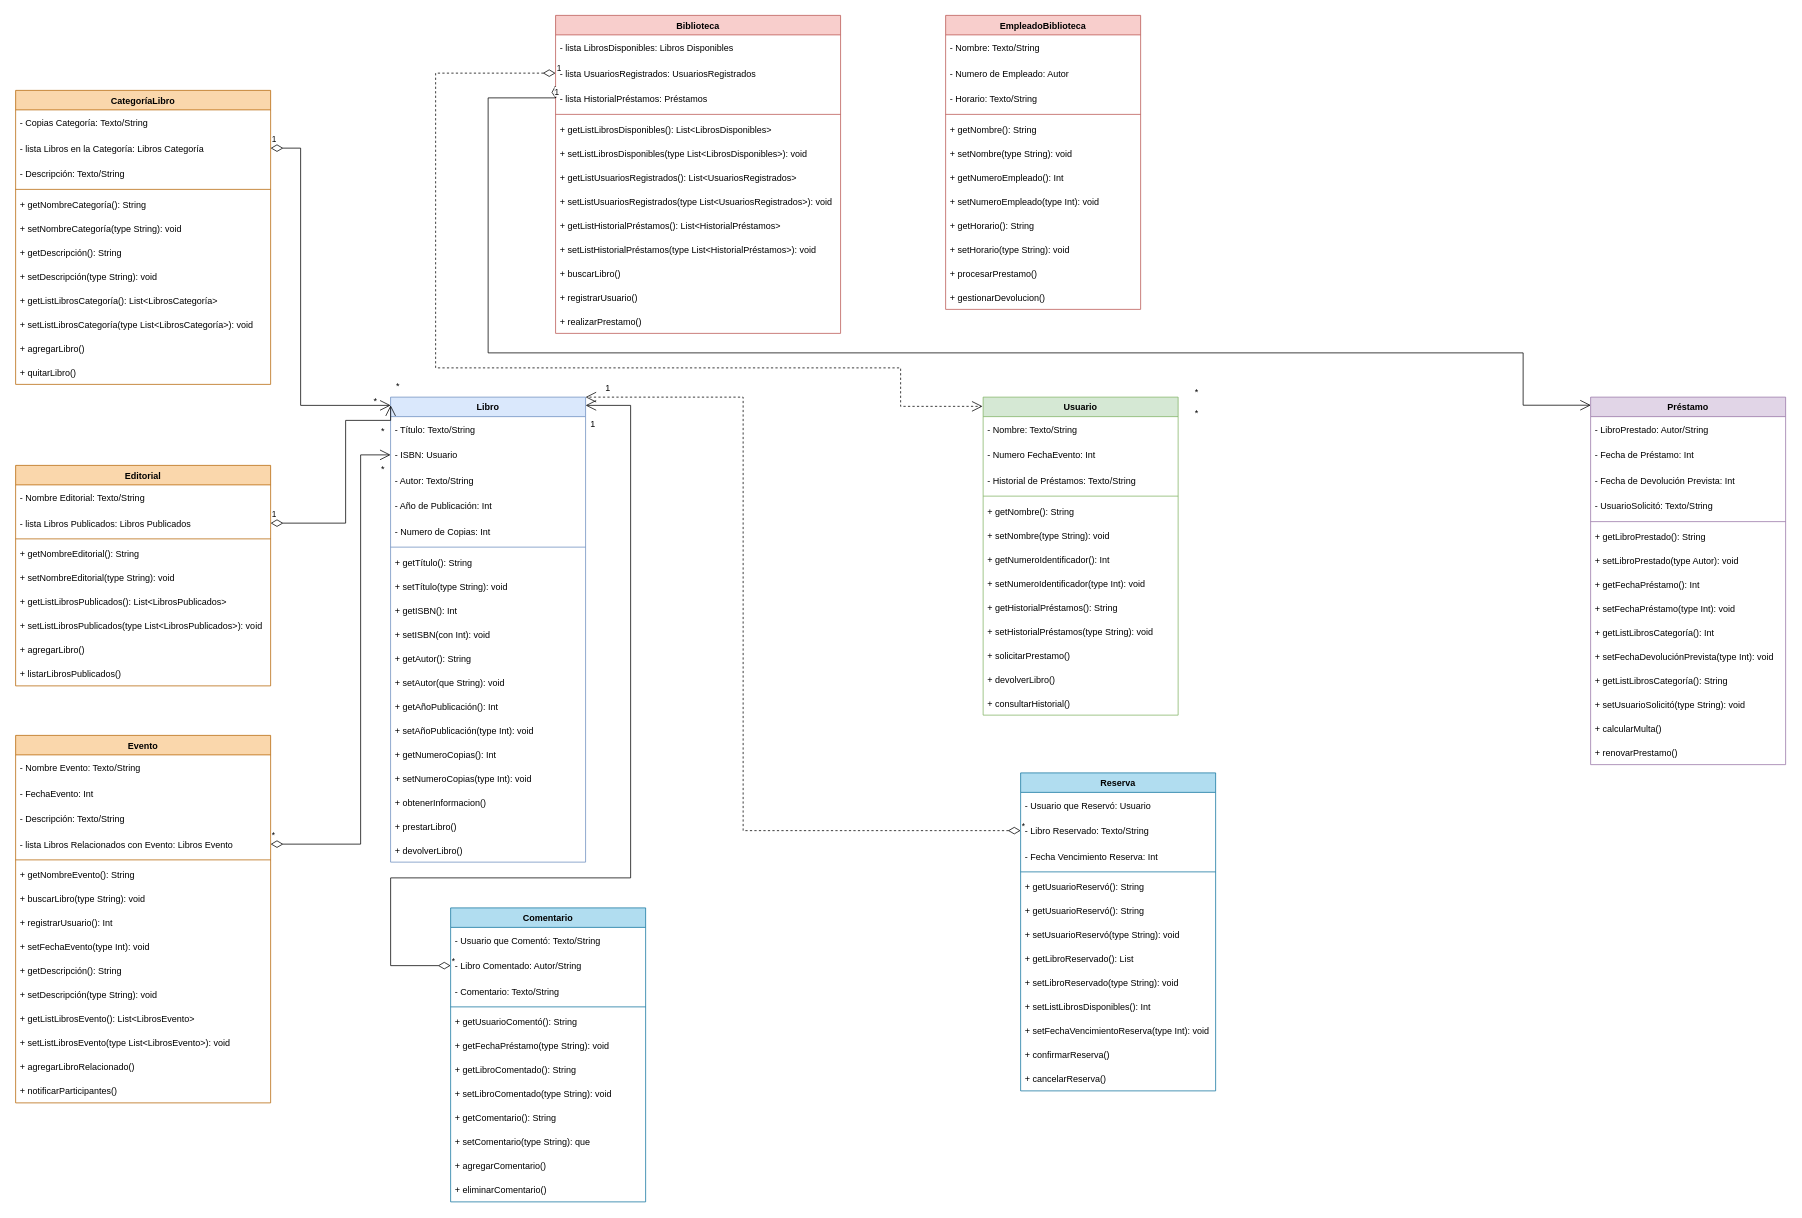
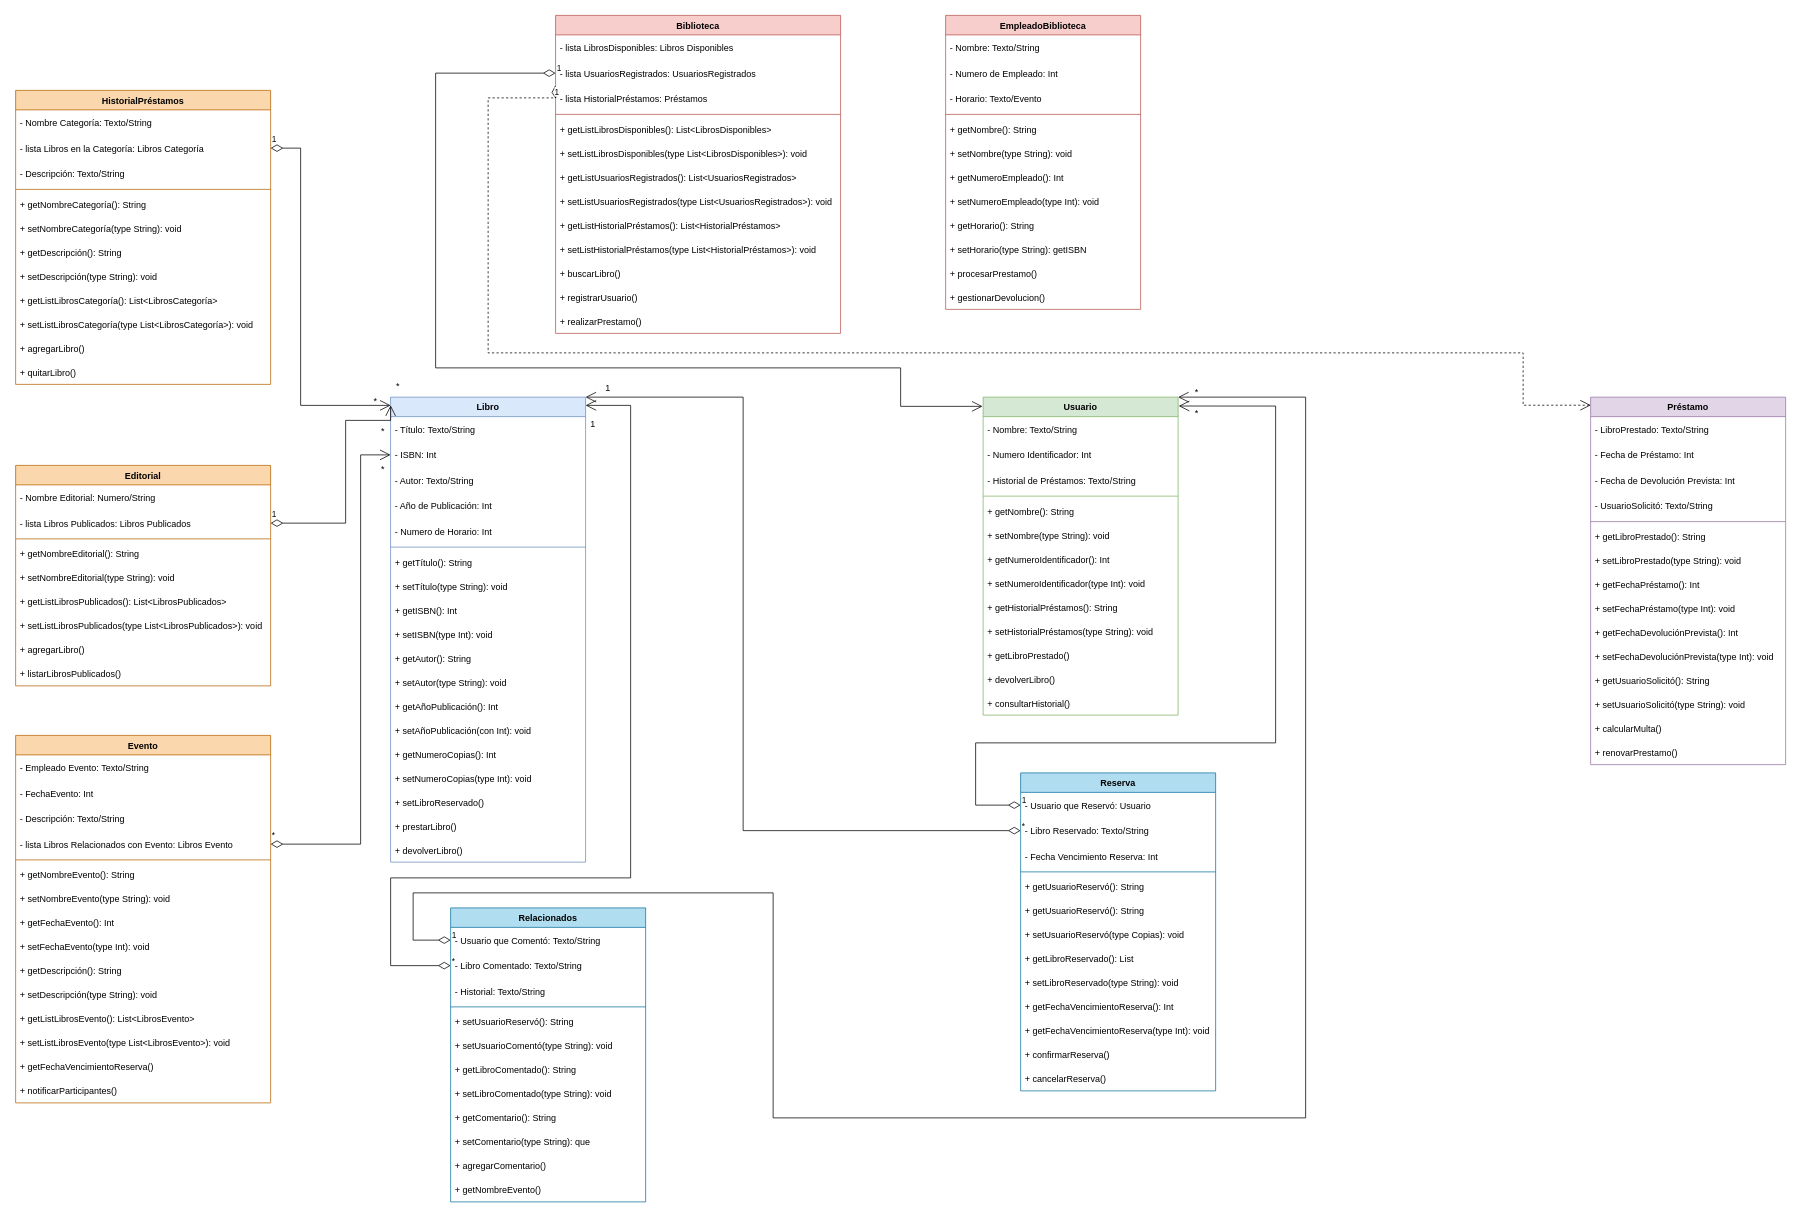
(1011, 74) -> (1005, 74)
(1002, 99) -> (1003, 99)
(143, 101) -> (143, 101)
(93, 123) -> (94, 123)
(1019, 250) -> (1028, 250)
(904, 353) -> (904, 353)
(526, 368) -> (526, 368)
(1662, 430) -> (1662, 430)
(428, 455) -> (419, 455)
(1045, 455) -> (1048, 455)
(91, 498) -> (93, 498)
(445, 532) -> (448, 532)
(1678, 561) -> (1680, 561)
(1667, 633) -> (1676, 633)
(449, 635) -> (452, 635)
(1036, 656) -> (1036, 656)
(743, 668) -> (743, 668)
(1673, 681) -> (1661, 681)
(458, 683) -> (461, 683)
(473, 731) -> (471, 731)
none -> (1248, 743)
(87, 768) -> (91, 768)
(448, 803) -> (445, 803)
(92, 899) -> (103, 899)
(548, 918) -> (548, 918)
(77, 923) -> (74, 923)
(1112, 935) -> (1112, 935)
(526, 966) -> (526, 966)
(514, 992) -> (509, 992)
(1098, 1007) -> (1107, 1007)
(522, 1022) -> (522, 1022)
(1127, 1031) -> (1127, 1031)
(541, 1046) -> (542, 1046)
(84, 1067) -> (93, 1067)
none -> (1133, 1118)
(505, 1190) -> (502, 1190)
